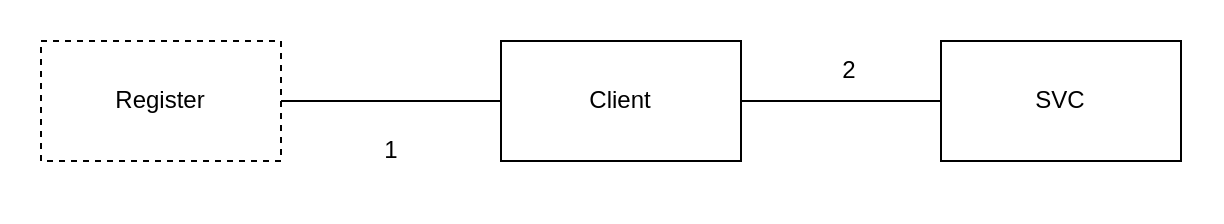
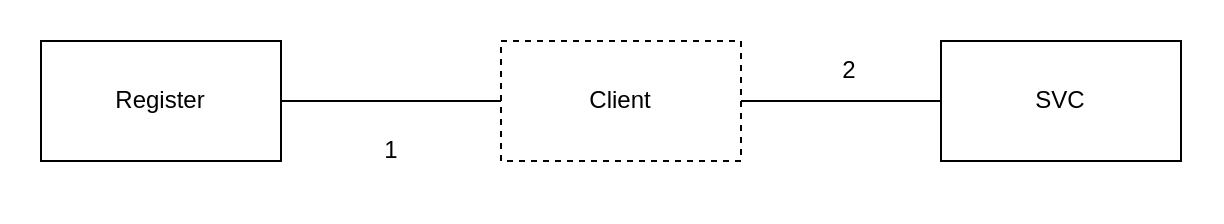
(161, 101) -> (161, 101)
(621, 101) -> (621, 101)
